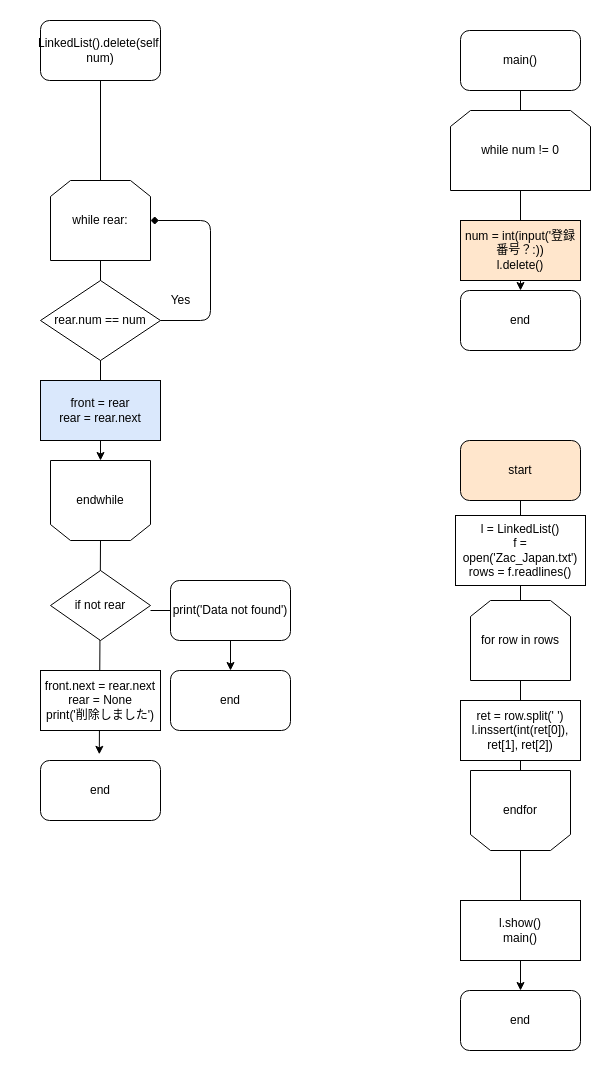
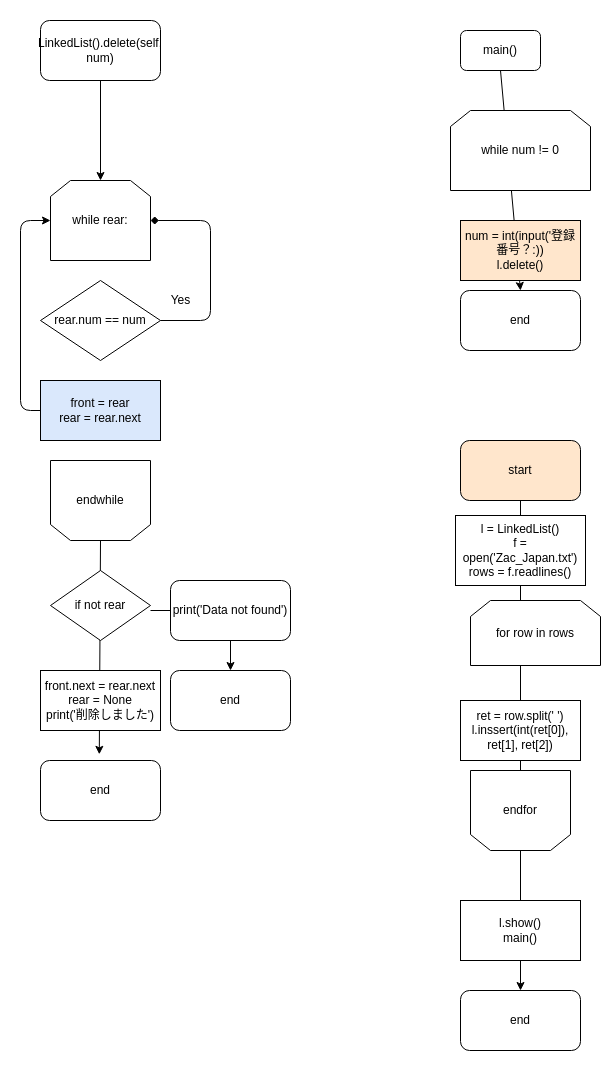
(521, 61) -> (501, 51)
(101, 270) -> (101, 172)
none -> (21, 315)
(521, 641) -> (536, 633)
